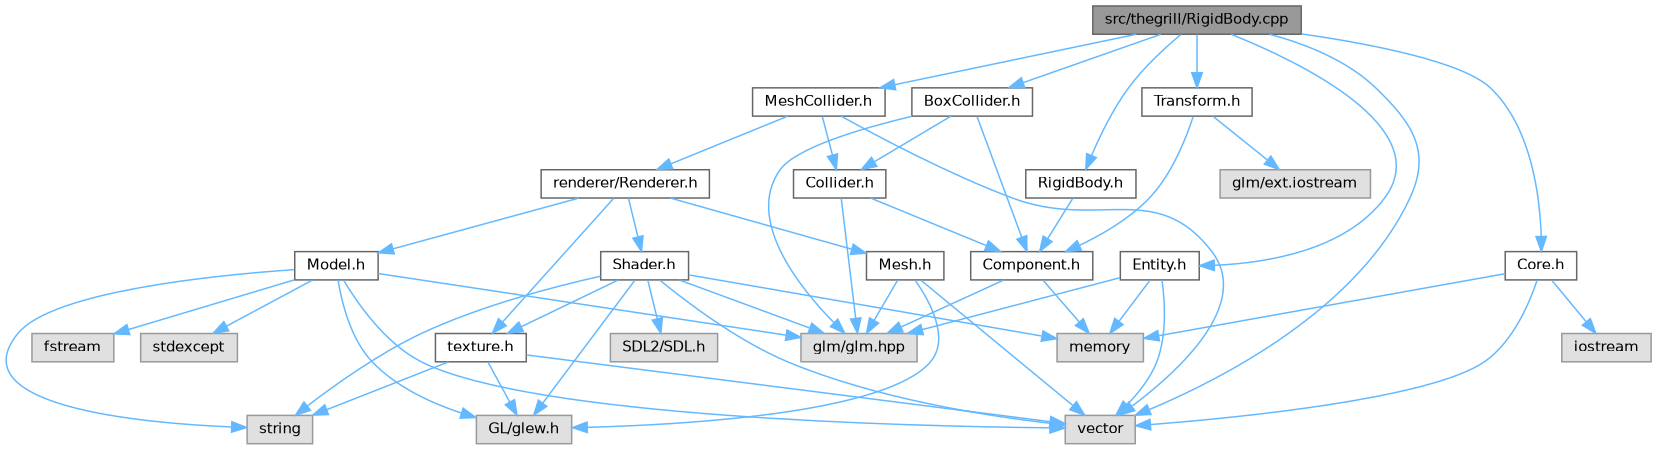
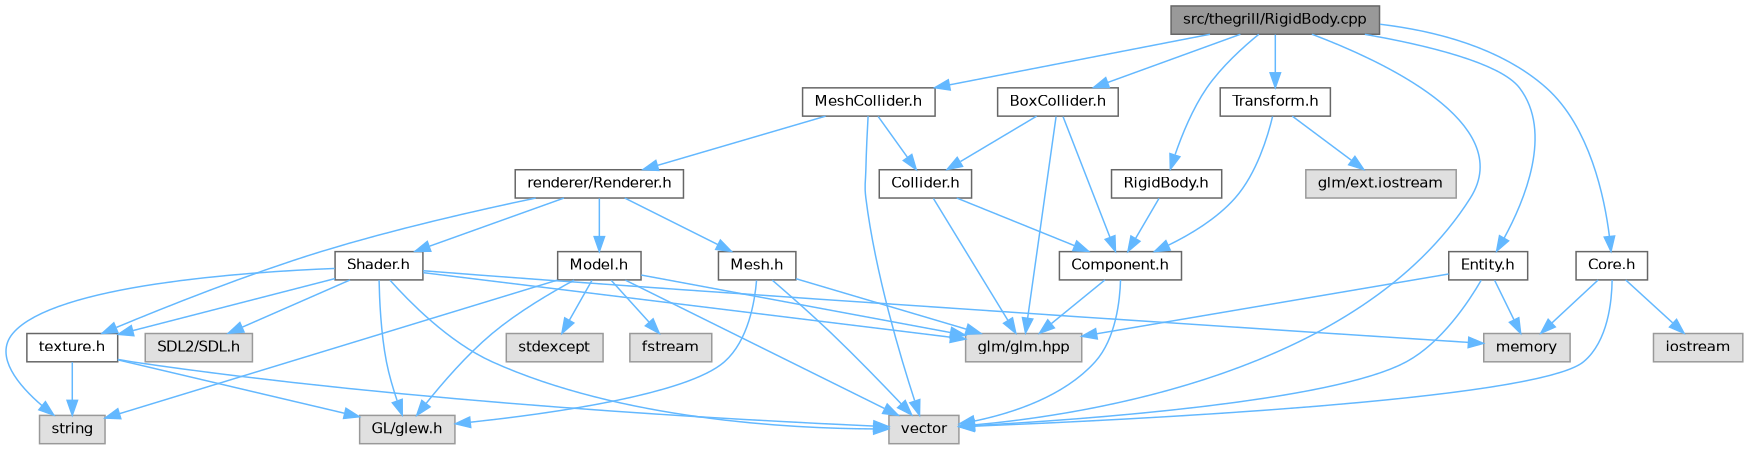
(1063, 303) -> (1077, 378)
